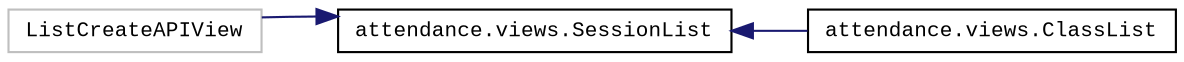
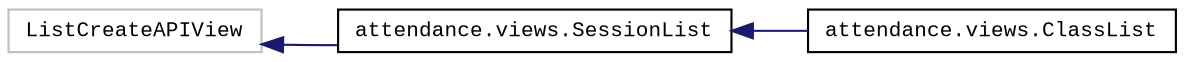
(289, 17) -> (310, 45)
